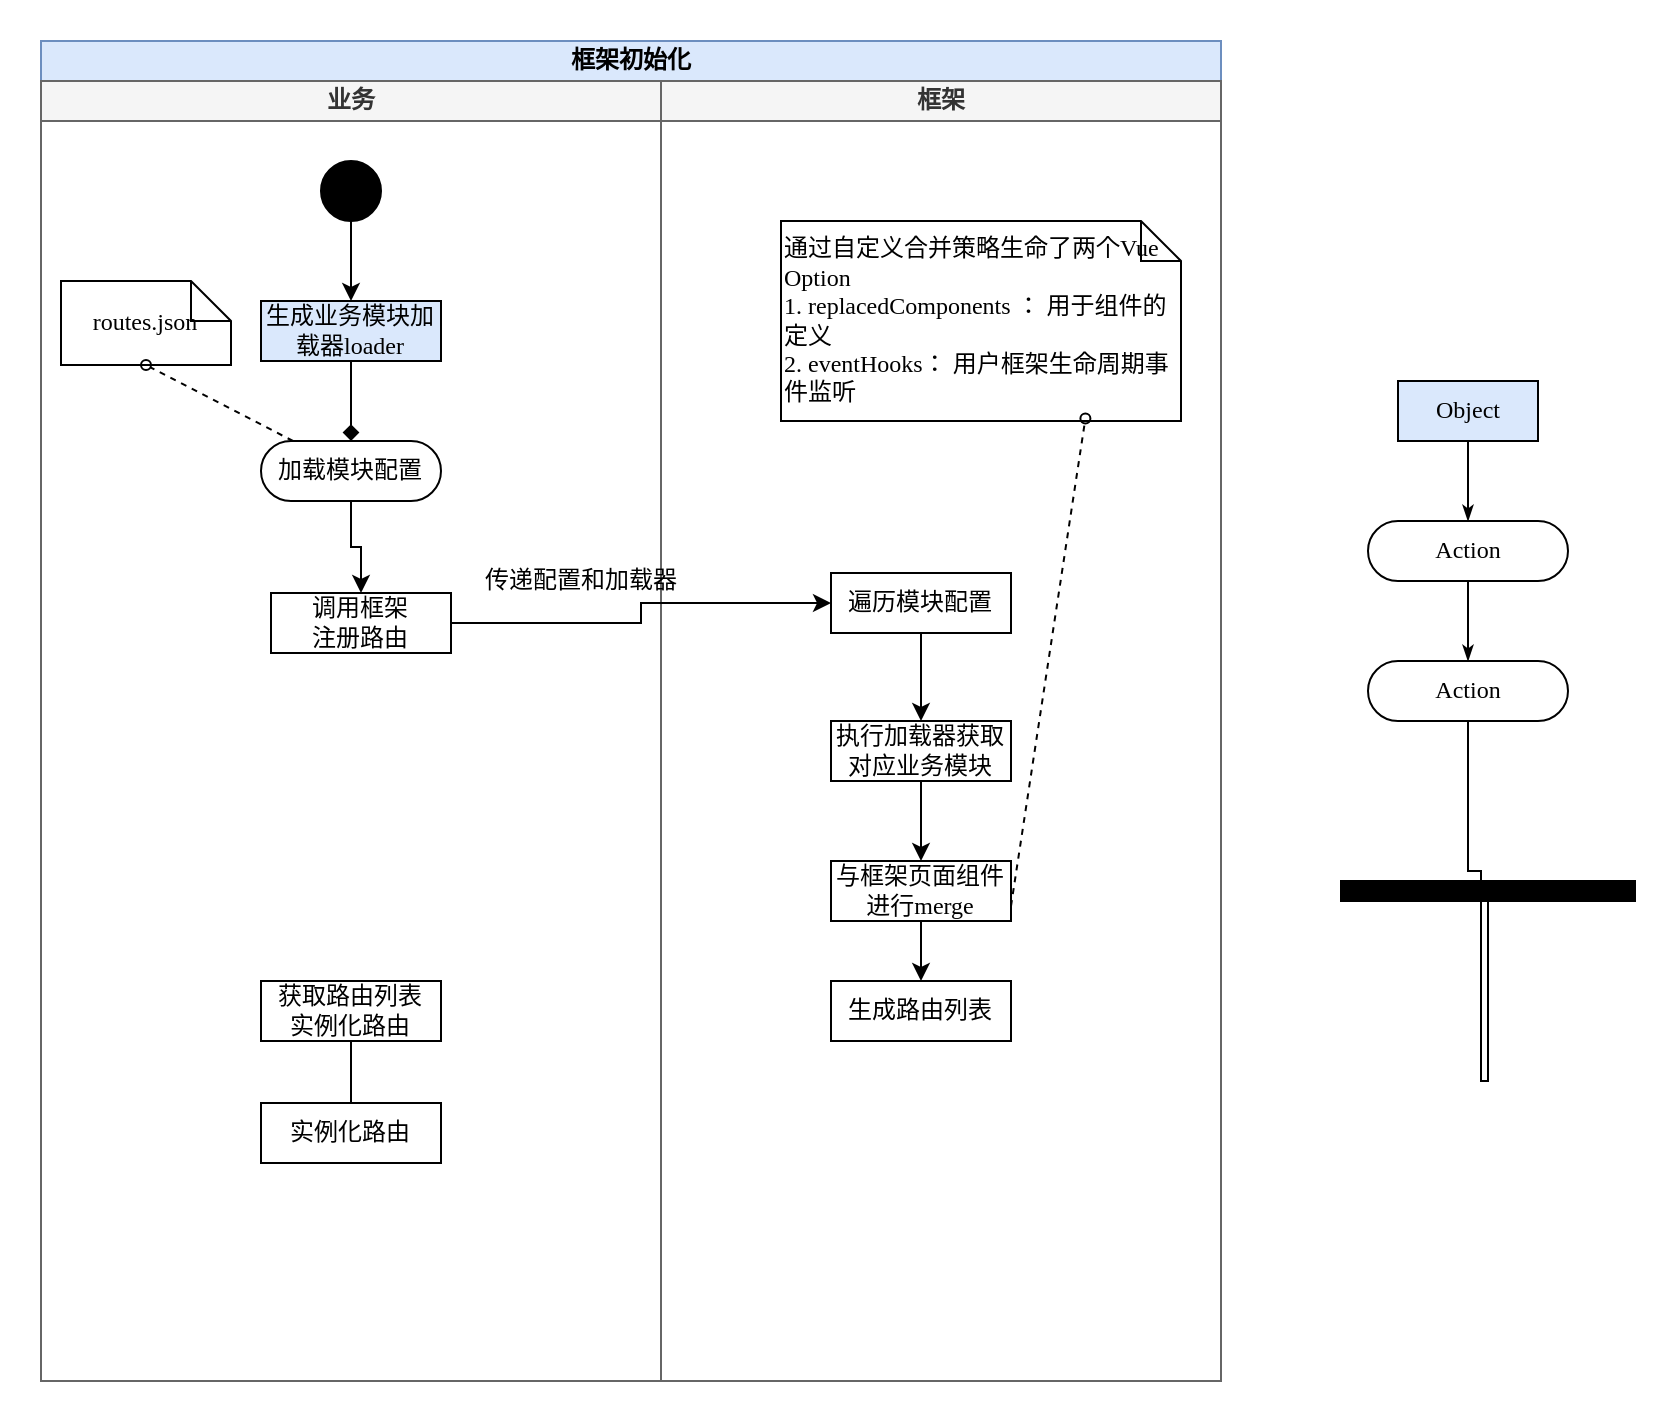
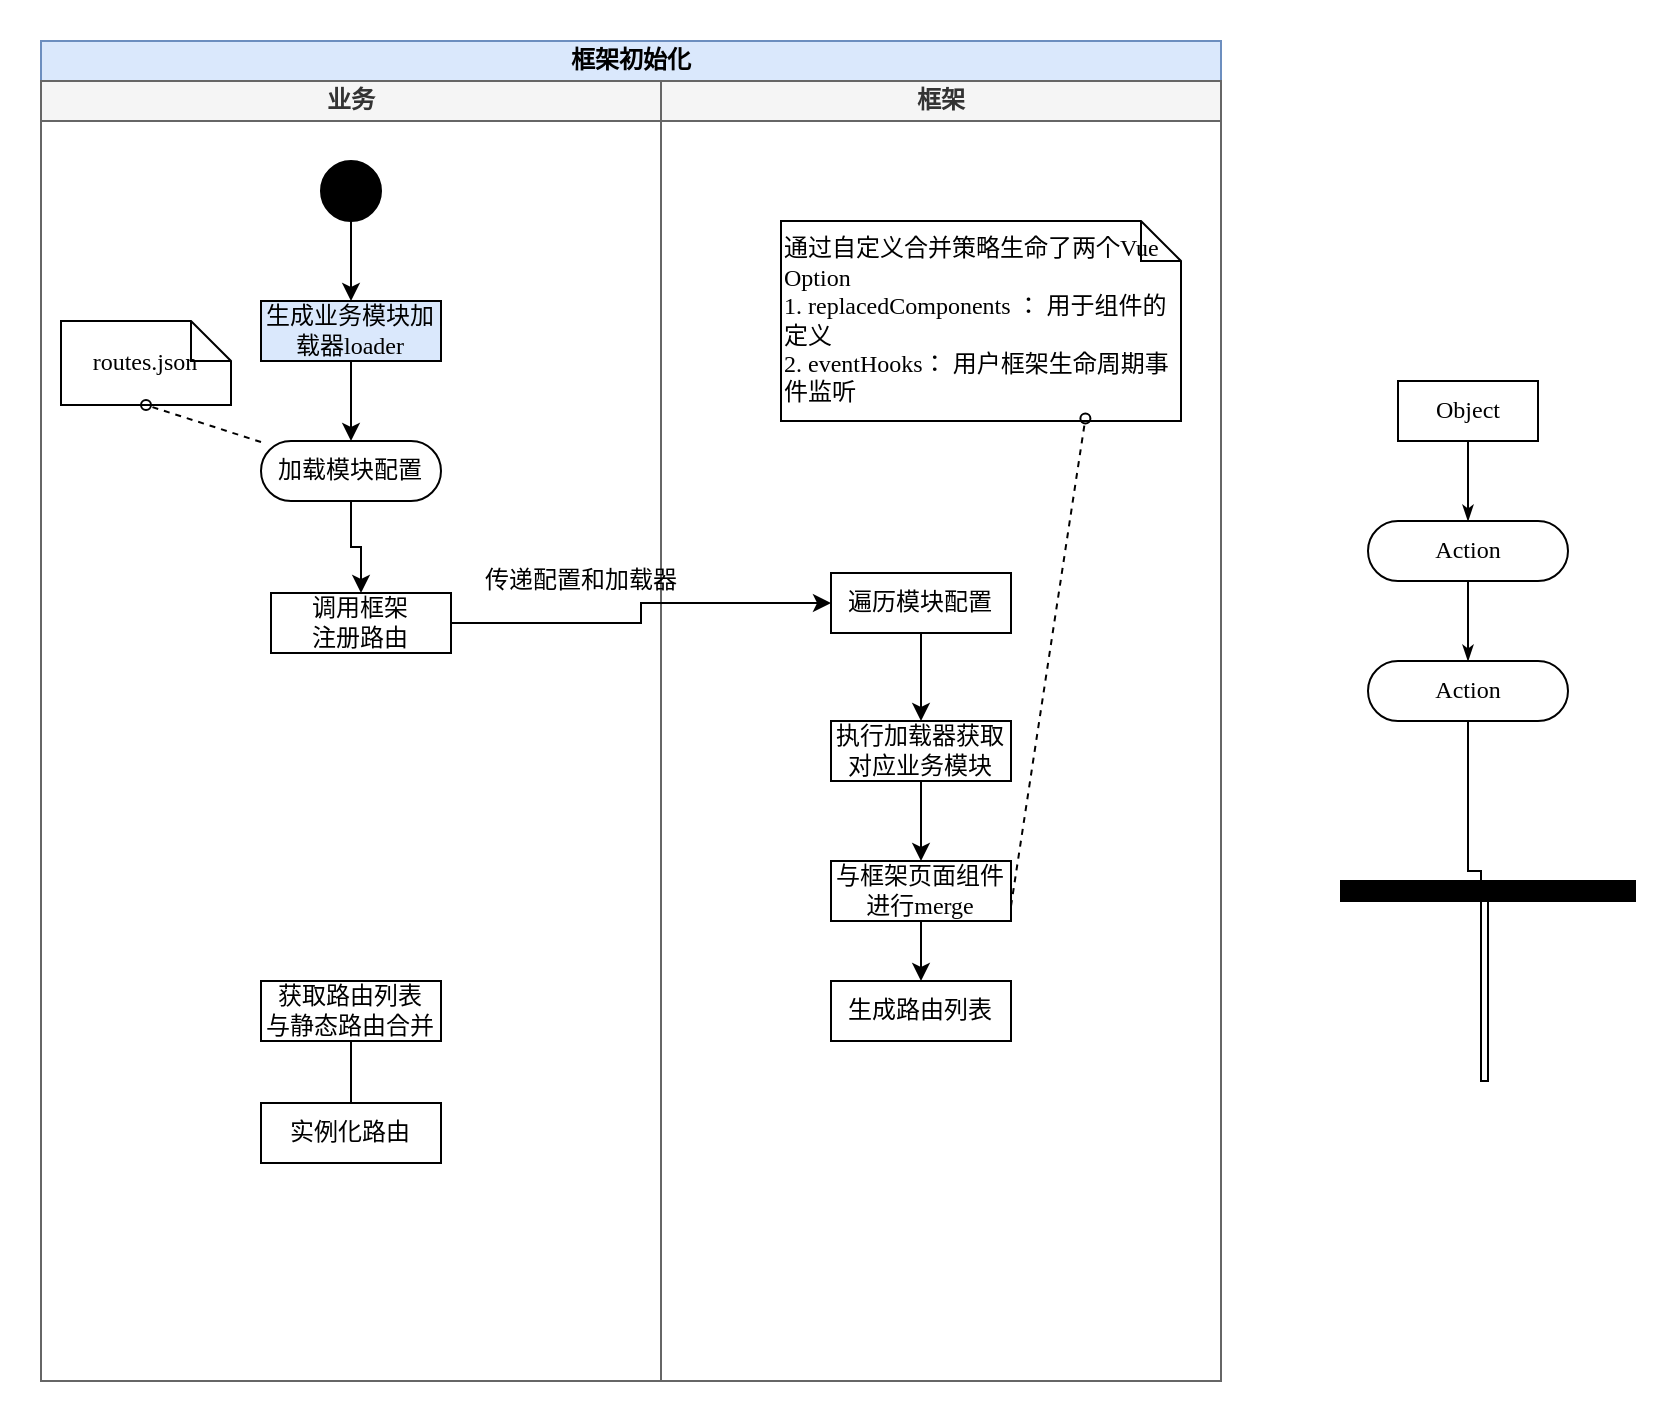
(146, 323) -> (146, 363)
(1468, 411) -> (1468, 411)
(351, 425) -> (351, 426)
(351, 1011) -> (351, 1011)
